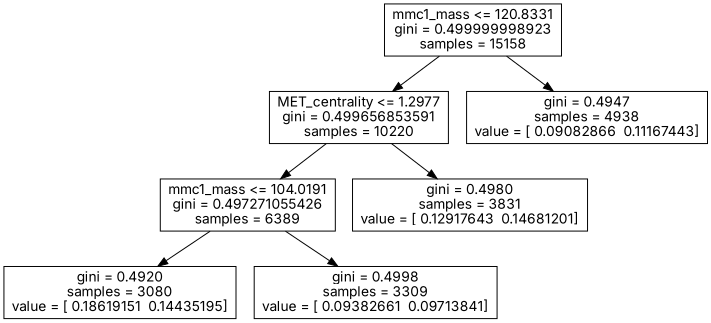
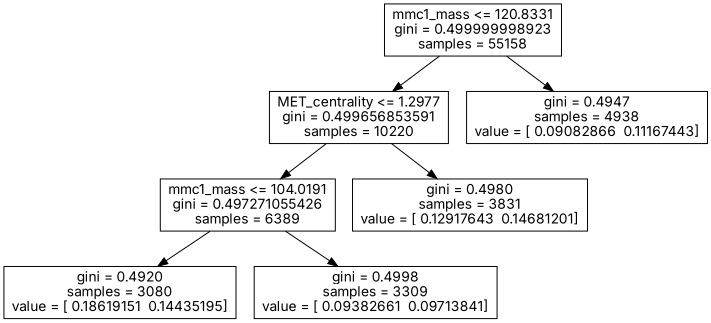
(473, 30) -> (473, 30)
